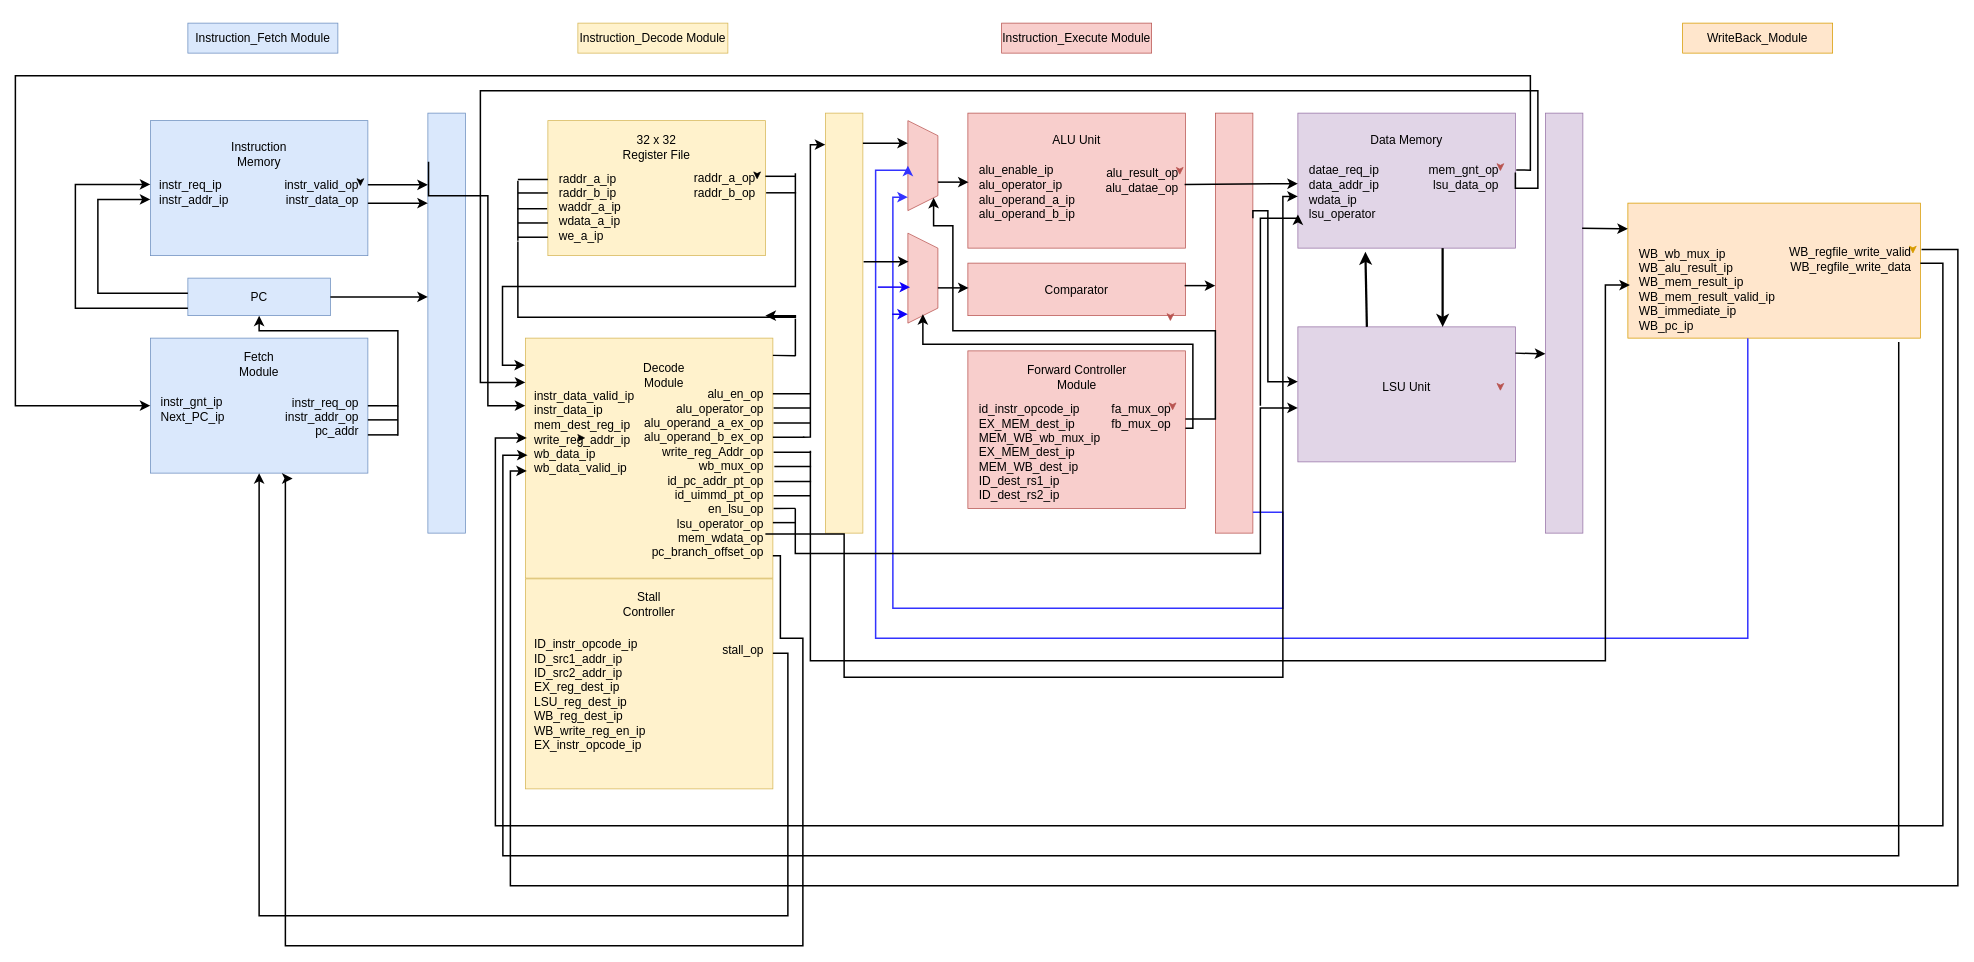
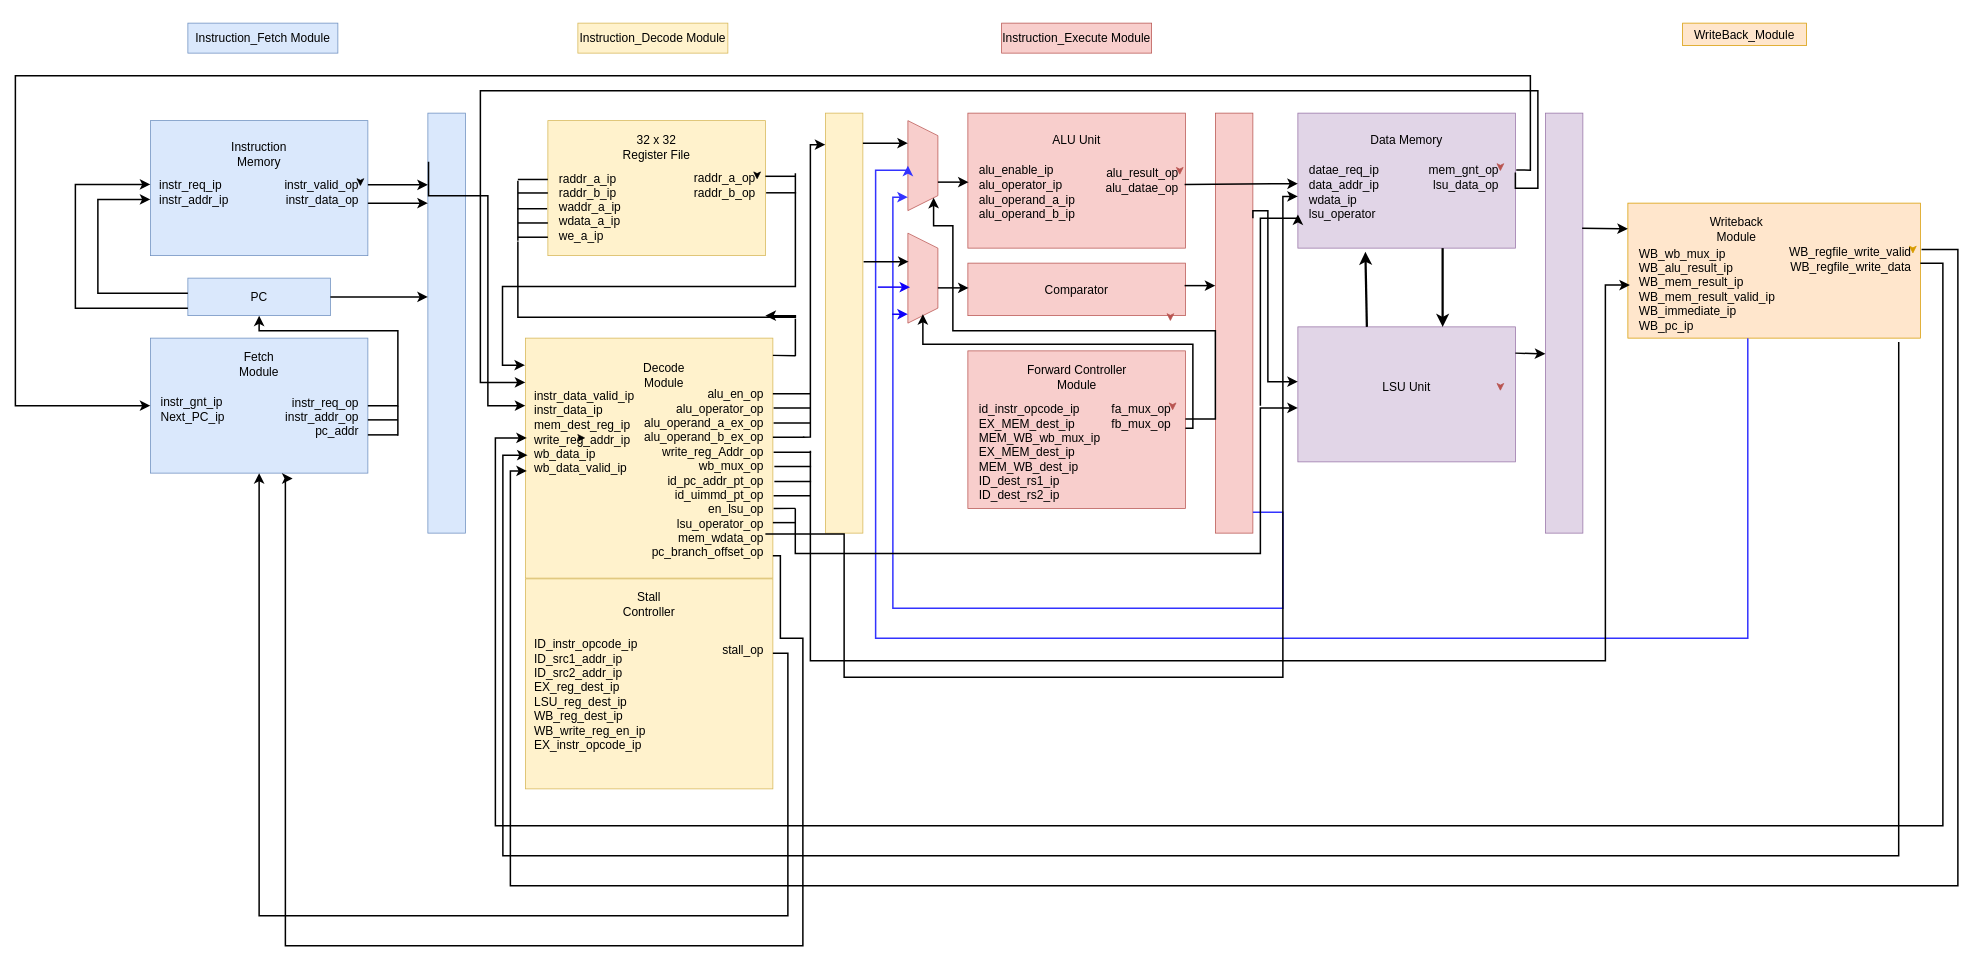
(1758, 38) -> (1745, 34)
none -> (1737, 229)
